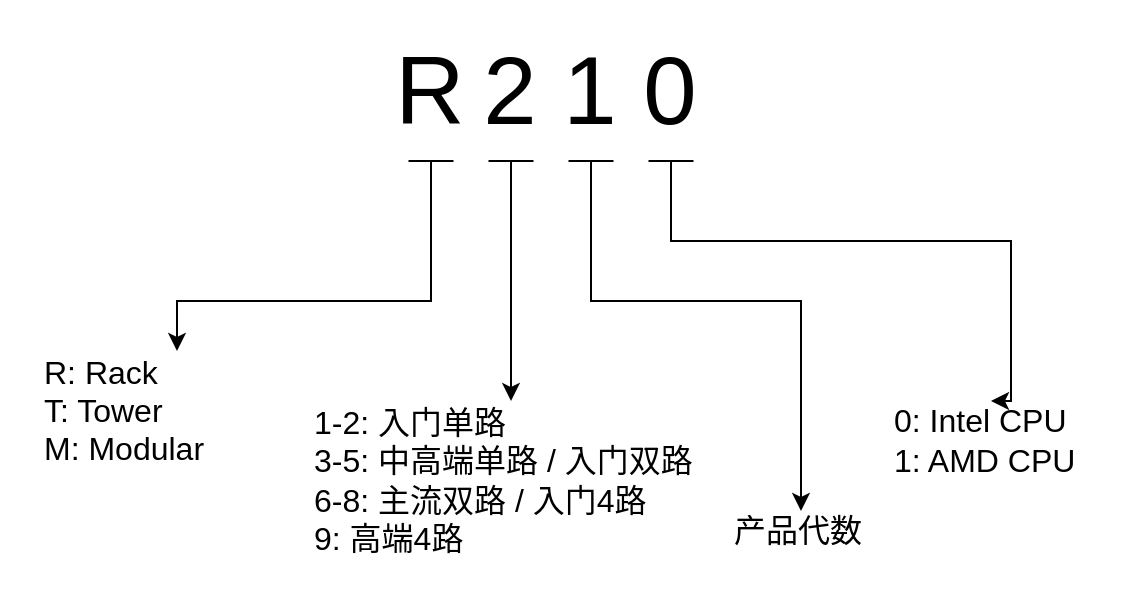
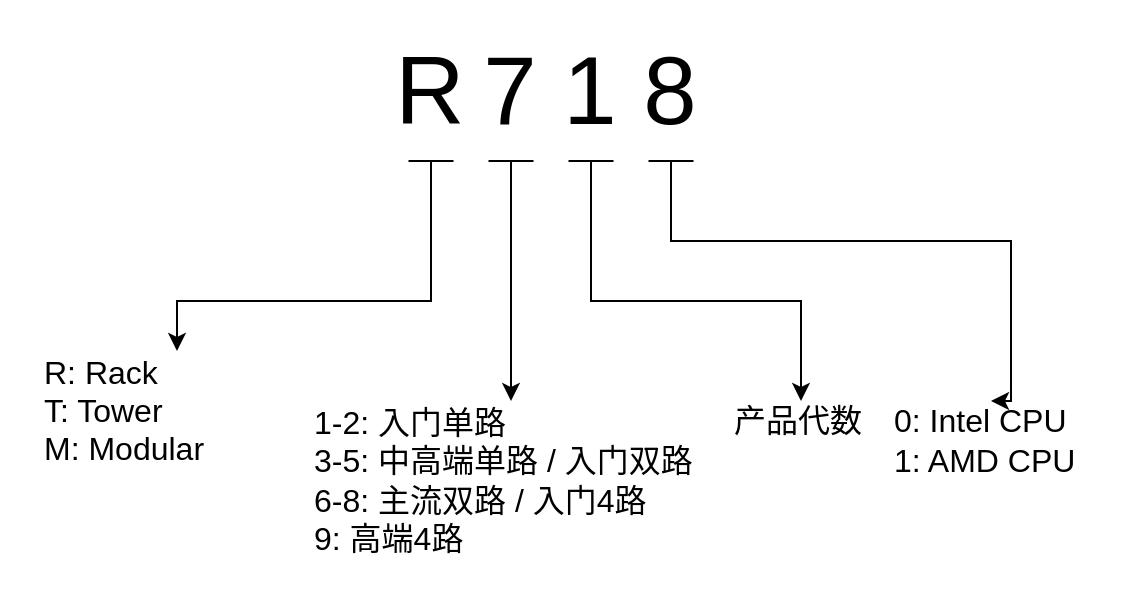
(511, 91) -> (511, 91)
(671, 91) -> (671, 91)
(801, 531) -> (801, 421)
